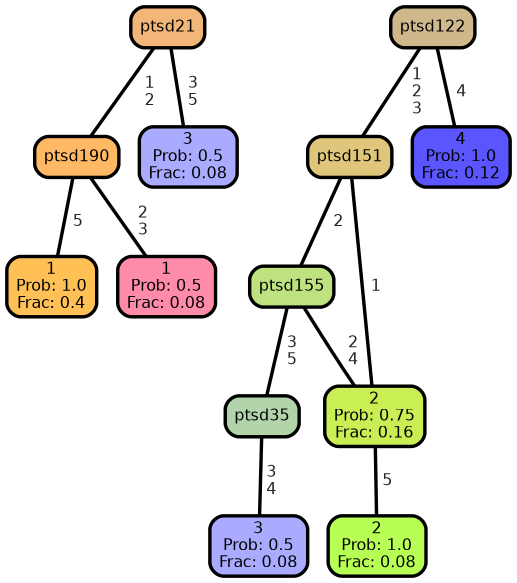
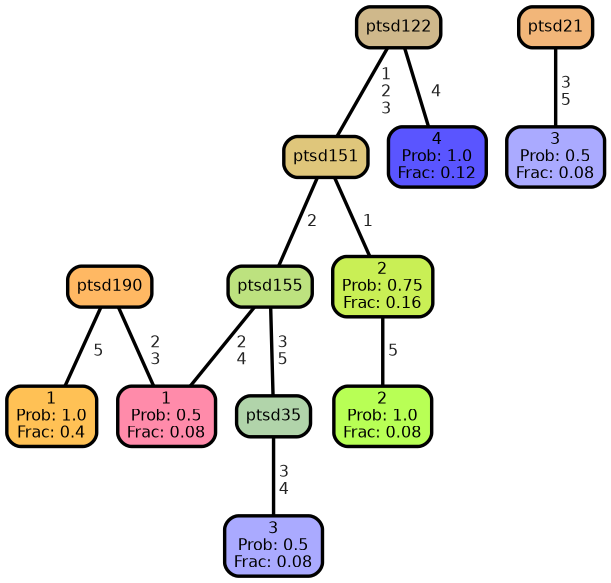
(122, 92) -> none
(329, 347) -> (222, 347)
